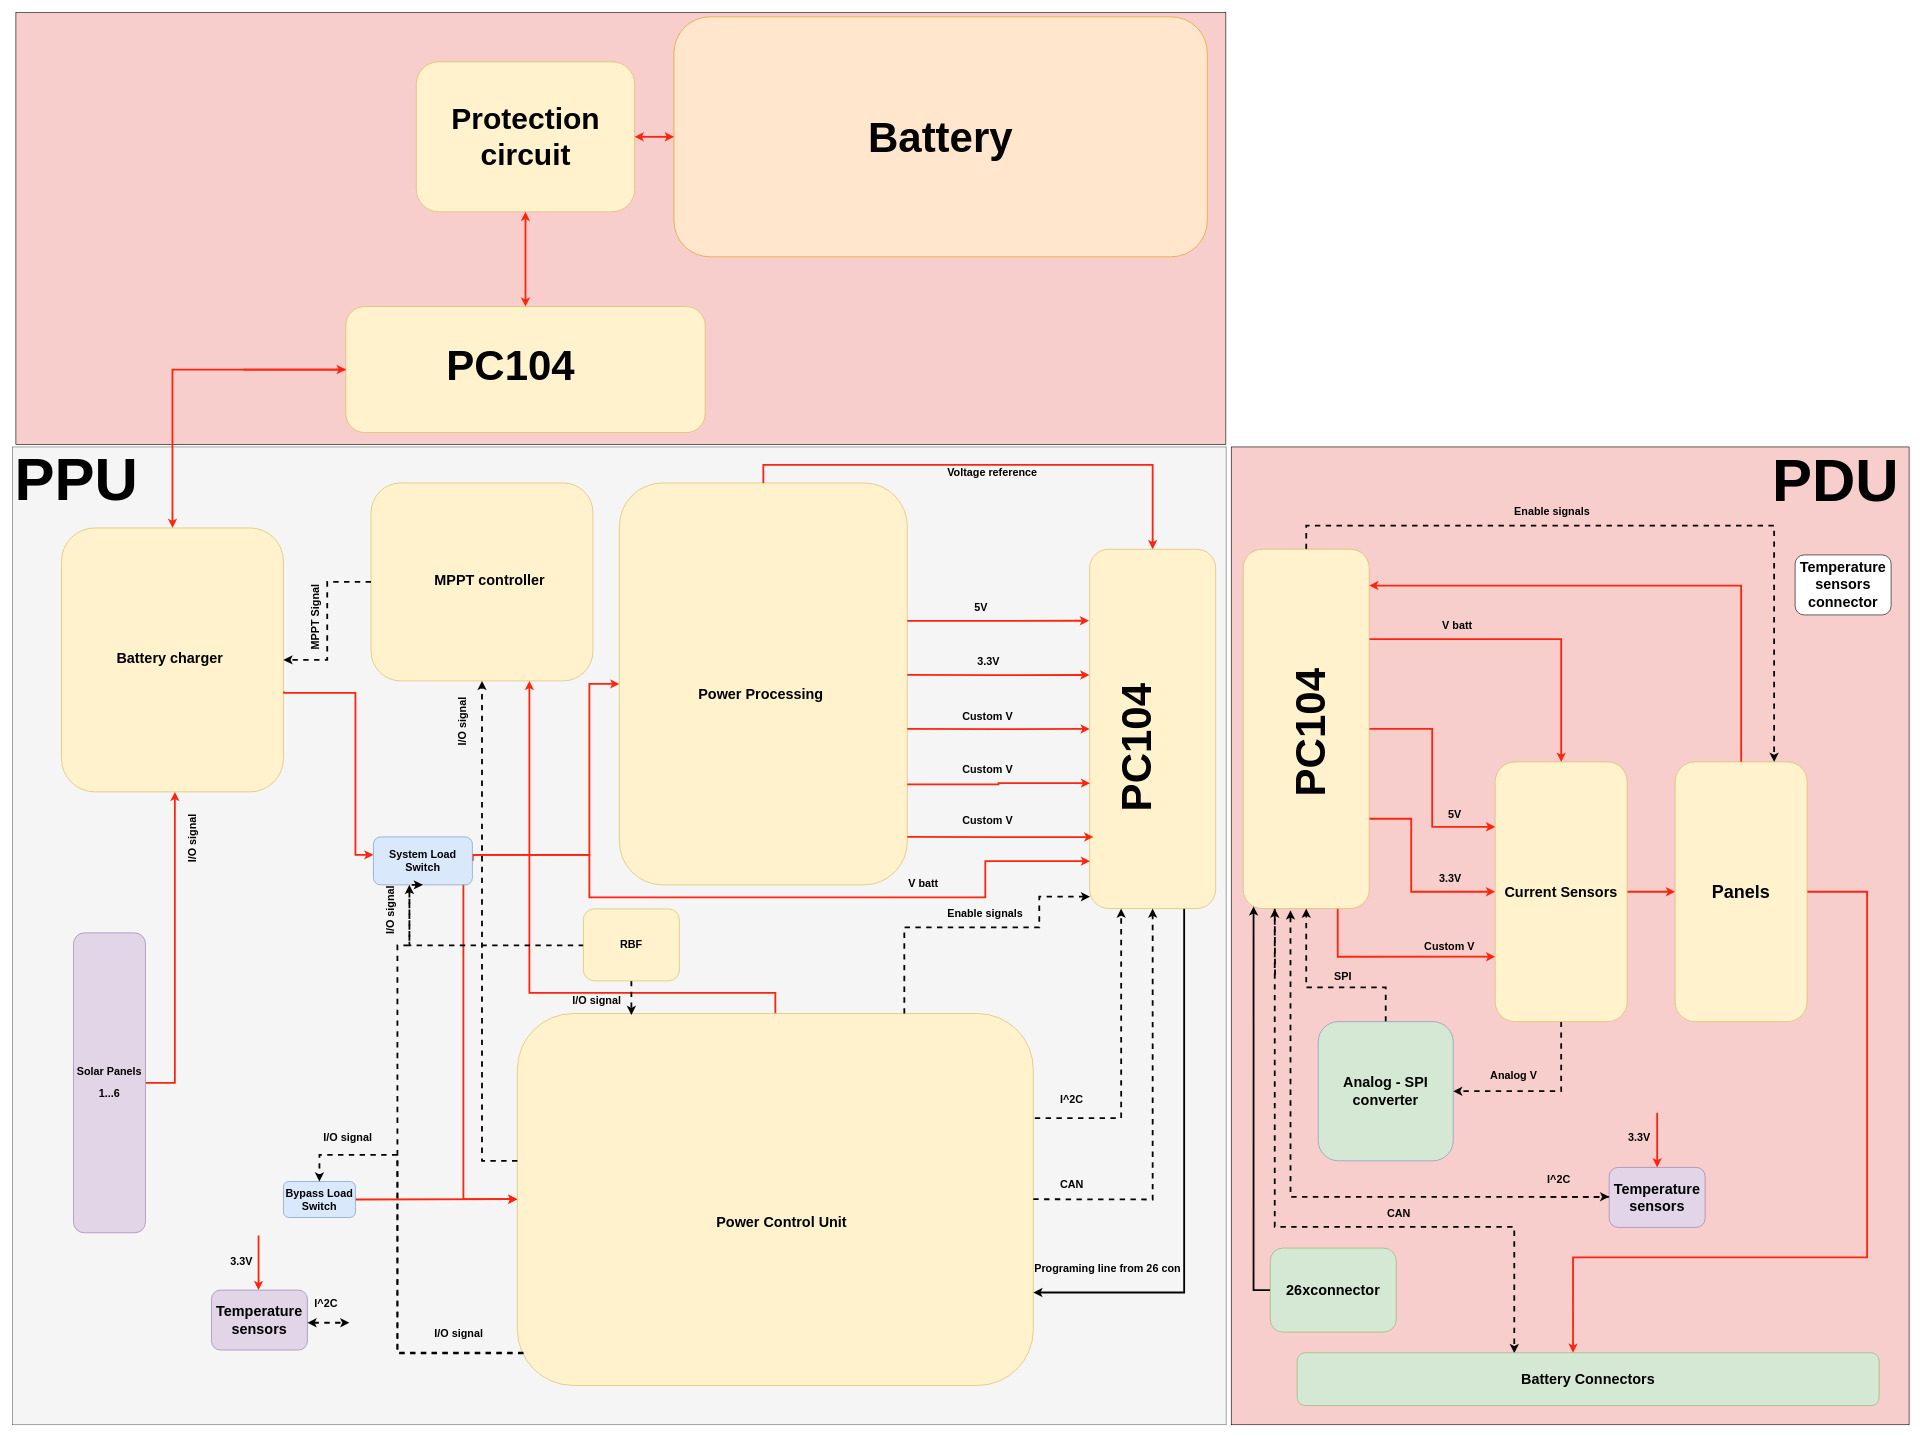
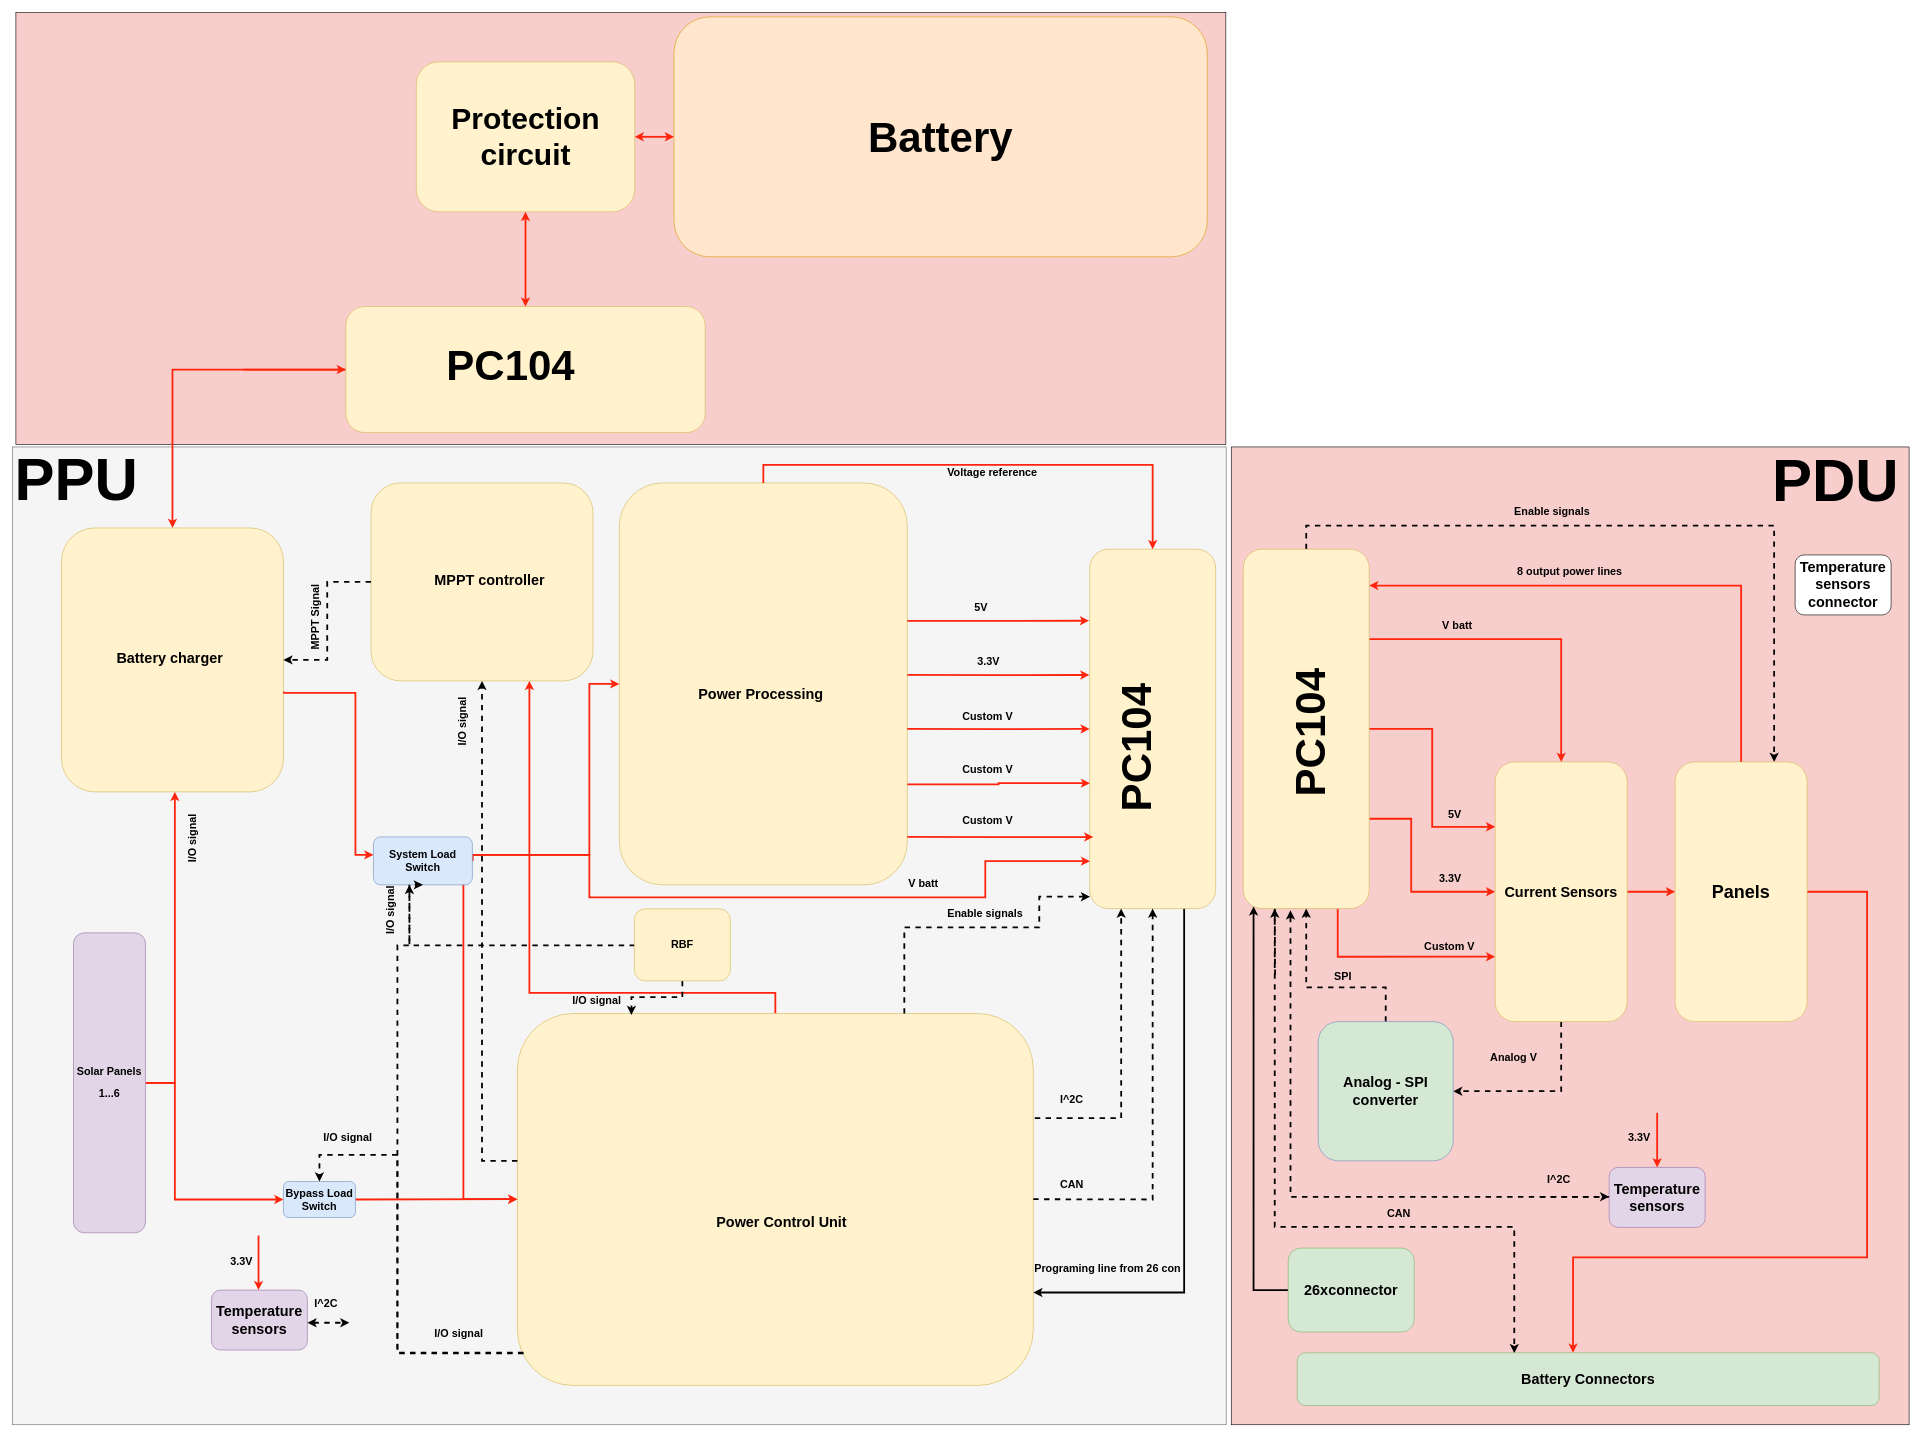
none -> (1574, 570)
(632, 945) -> (683, 945)
(1517, 1074) -> (1517, 1056)
none -> (175, 1192)
(1334, 1290) -> (1352, 1290)
